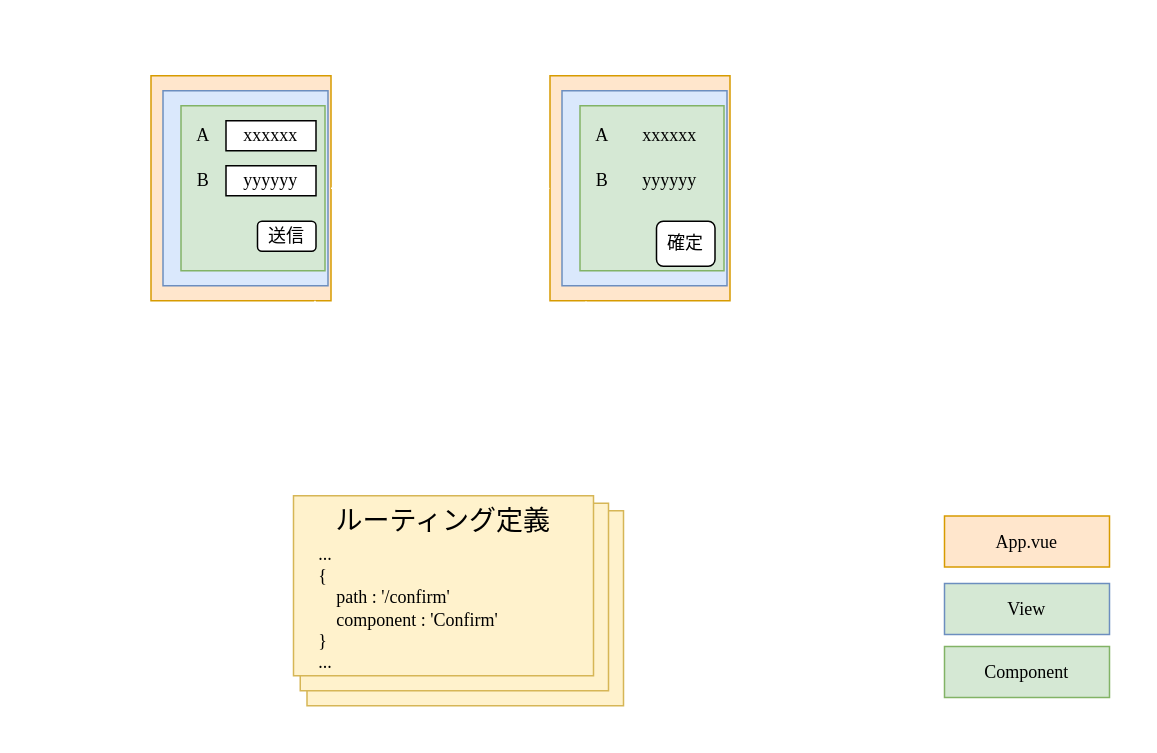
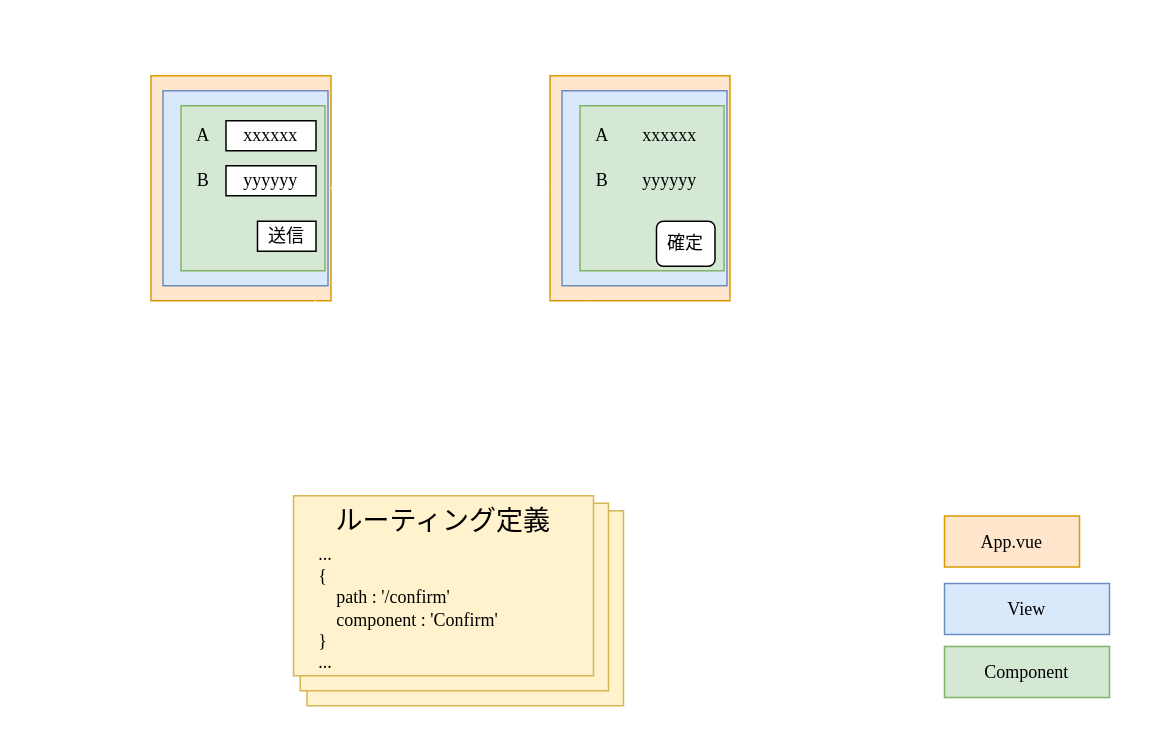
(287, 236) -> (287, 236)
(1027, 542) -> (1012, 542)
(1027, 609) -> (1027, 609)
